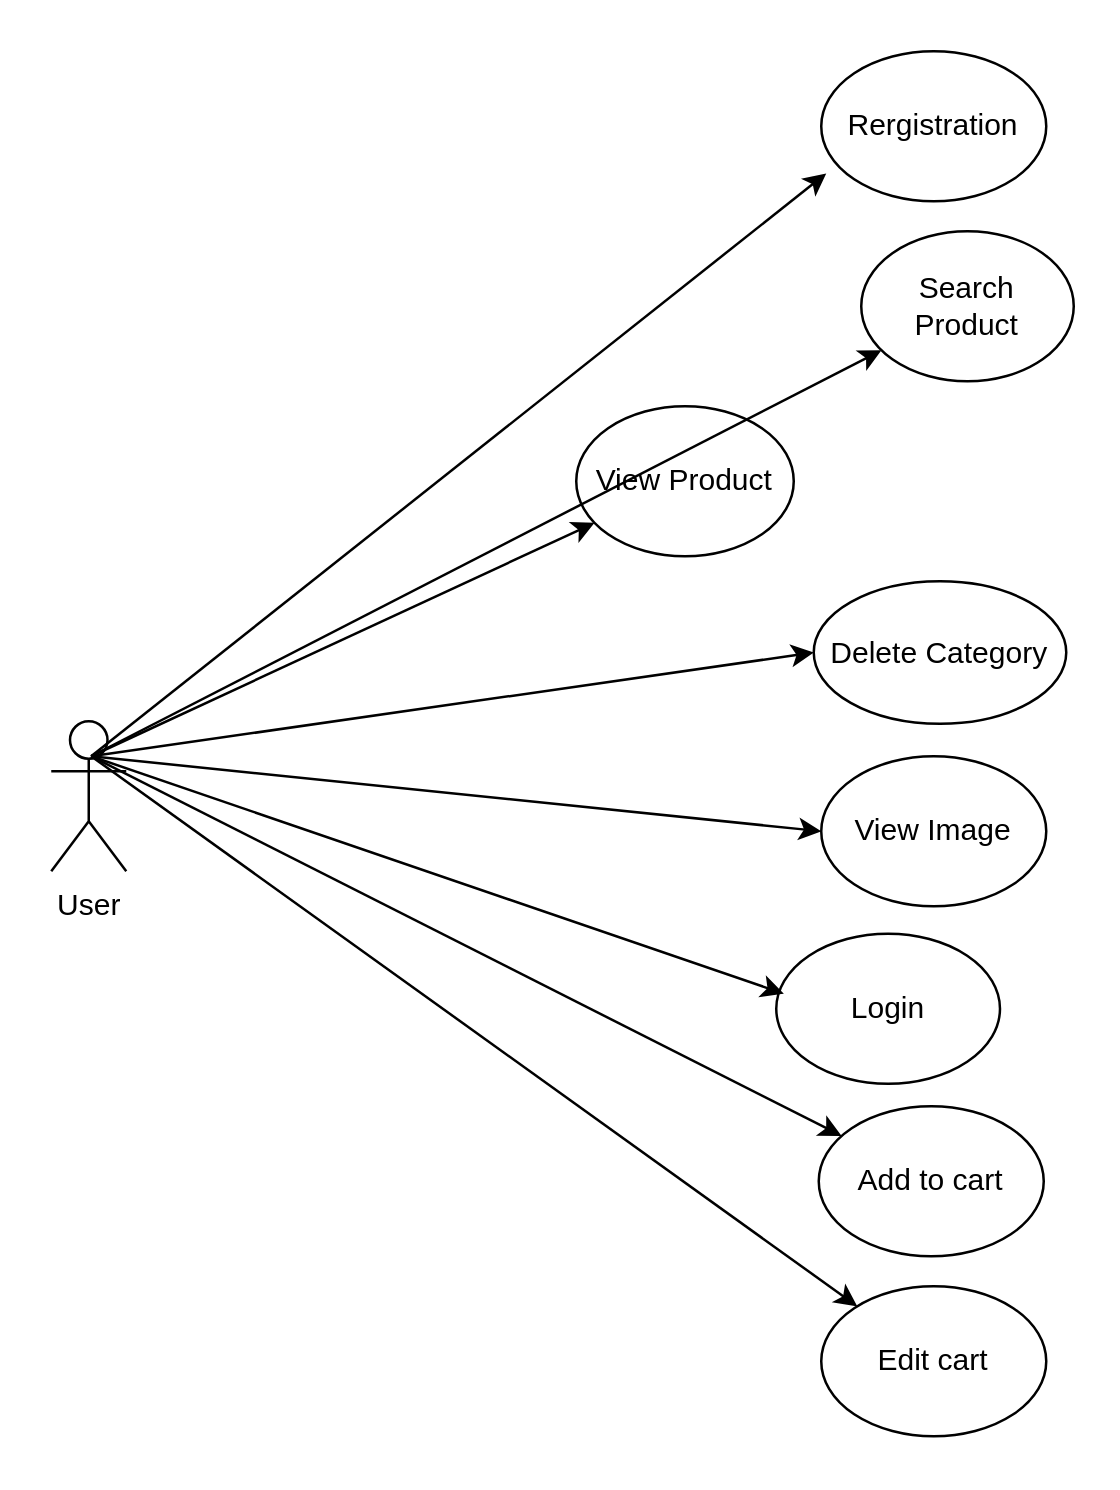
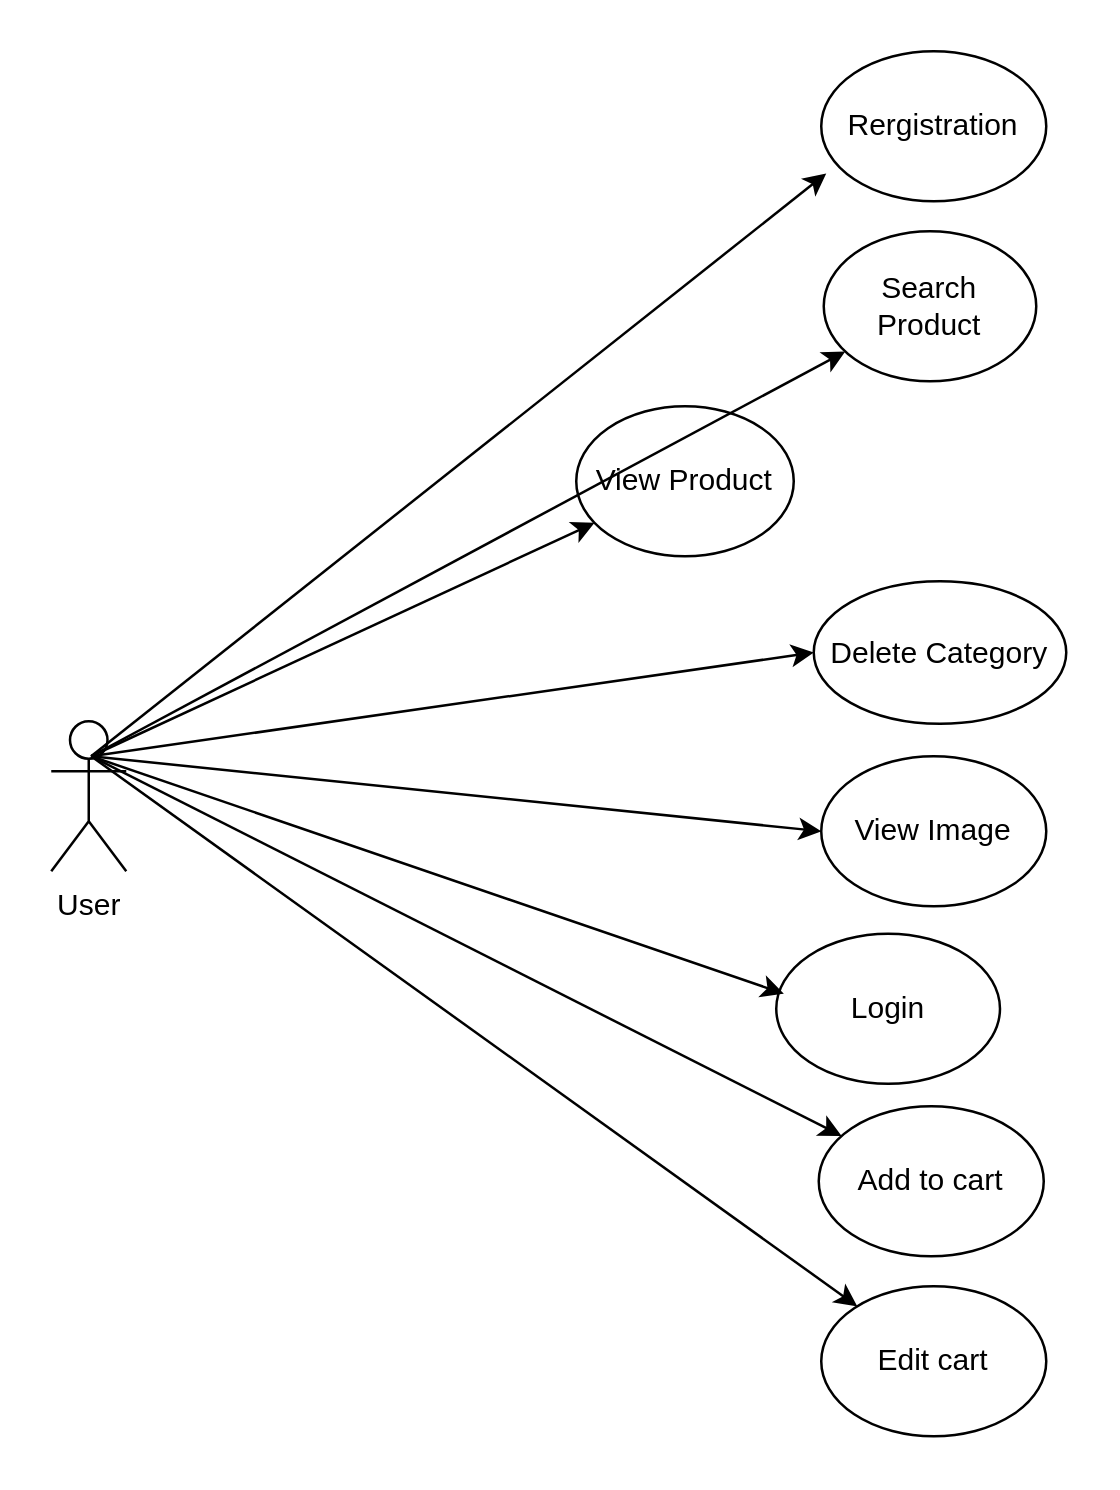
(968, 306) -> (930, 306)
